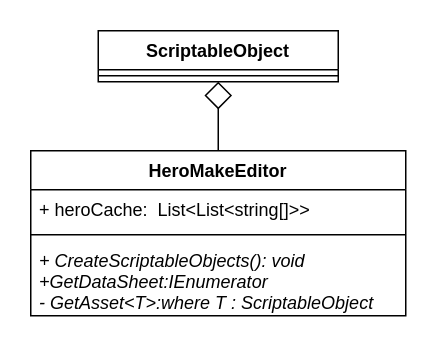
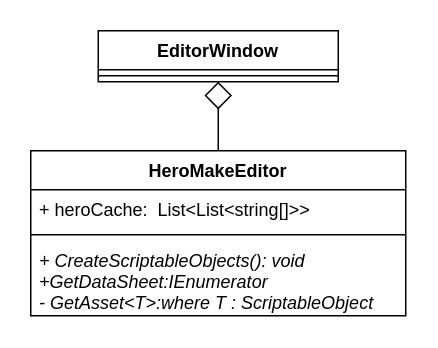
(218, 51) -> (218, 51)
